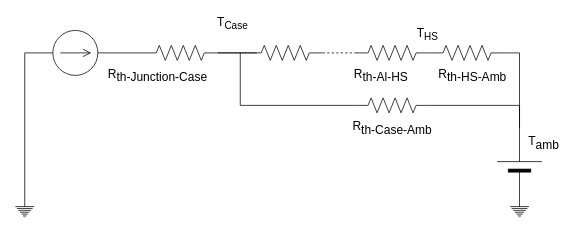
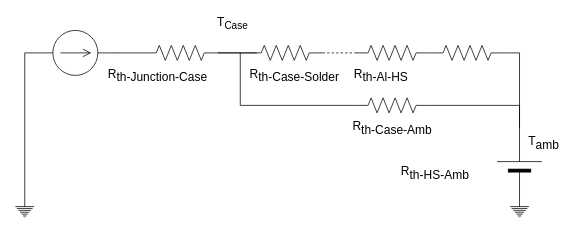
(428, 34) -> none
none -> (295, 75)
(473, 75) -> (435, 173)
